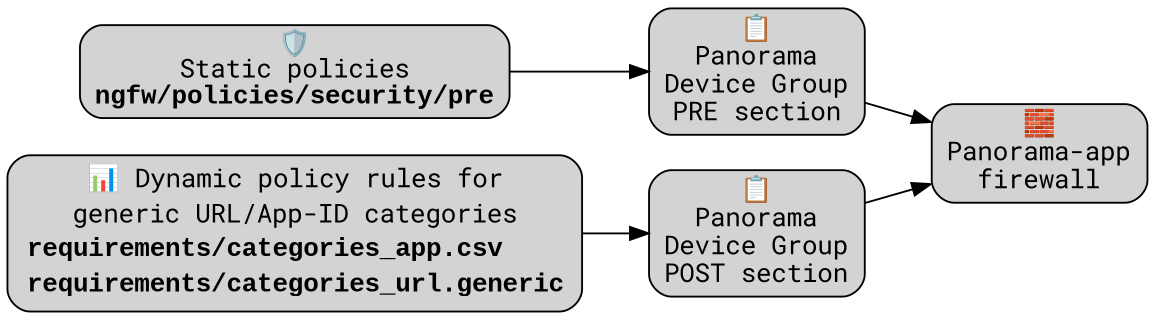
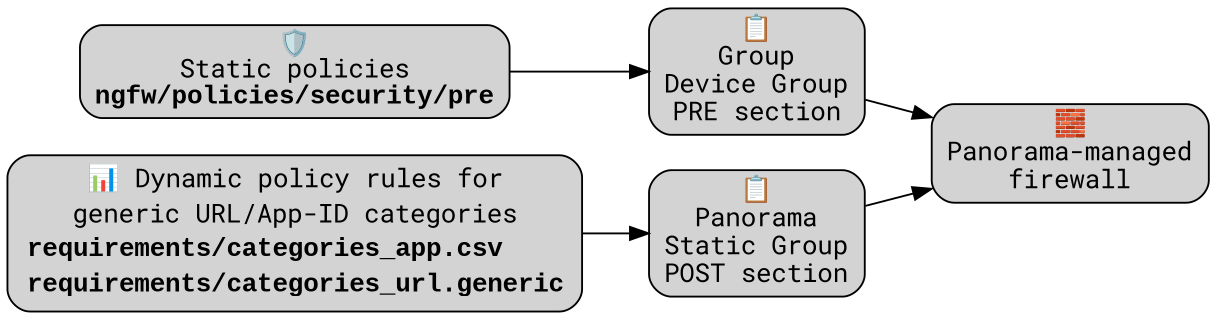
(757, 72) -> (757, 72)
(1040, 153) -> (1070, 153)
(757, 233) -> (757, 233)
